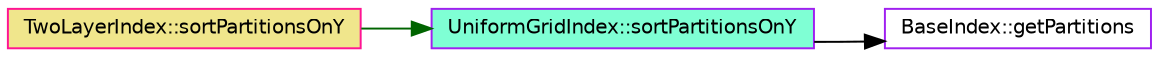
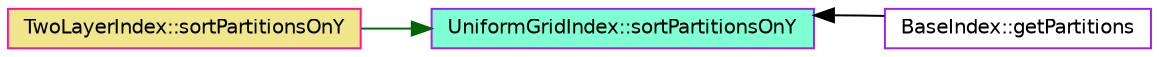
(839, 42) -> (859, 16)
